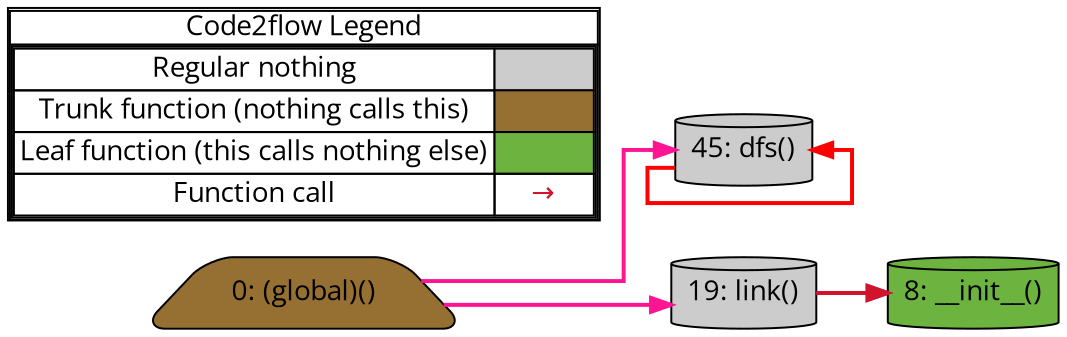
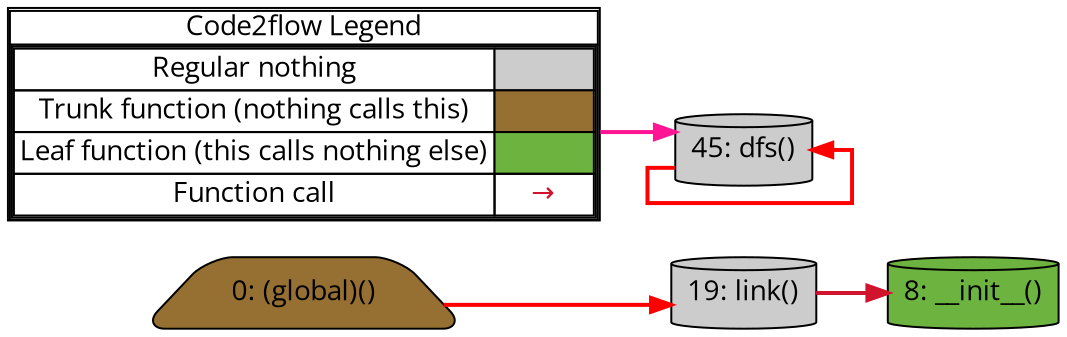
(603, 281) -> (628, 132)
(547, 305) -> (547, 305)
